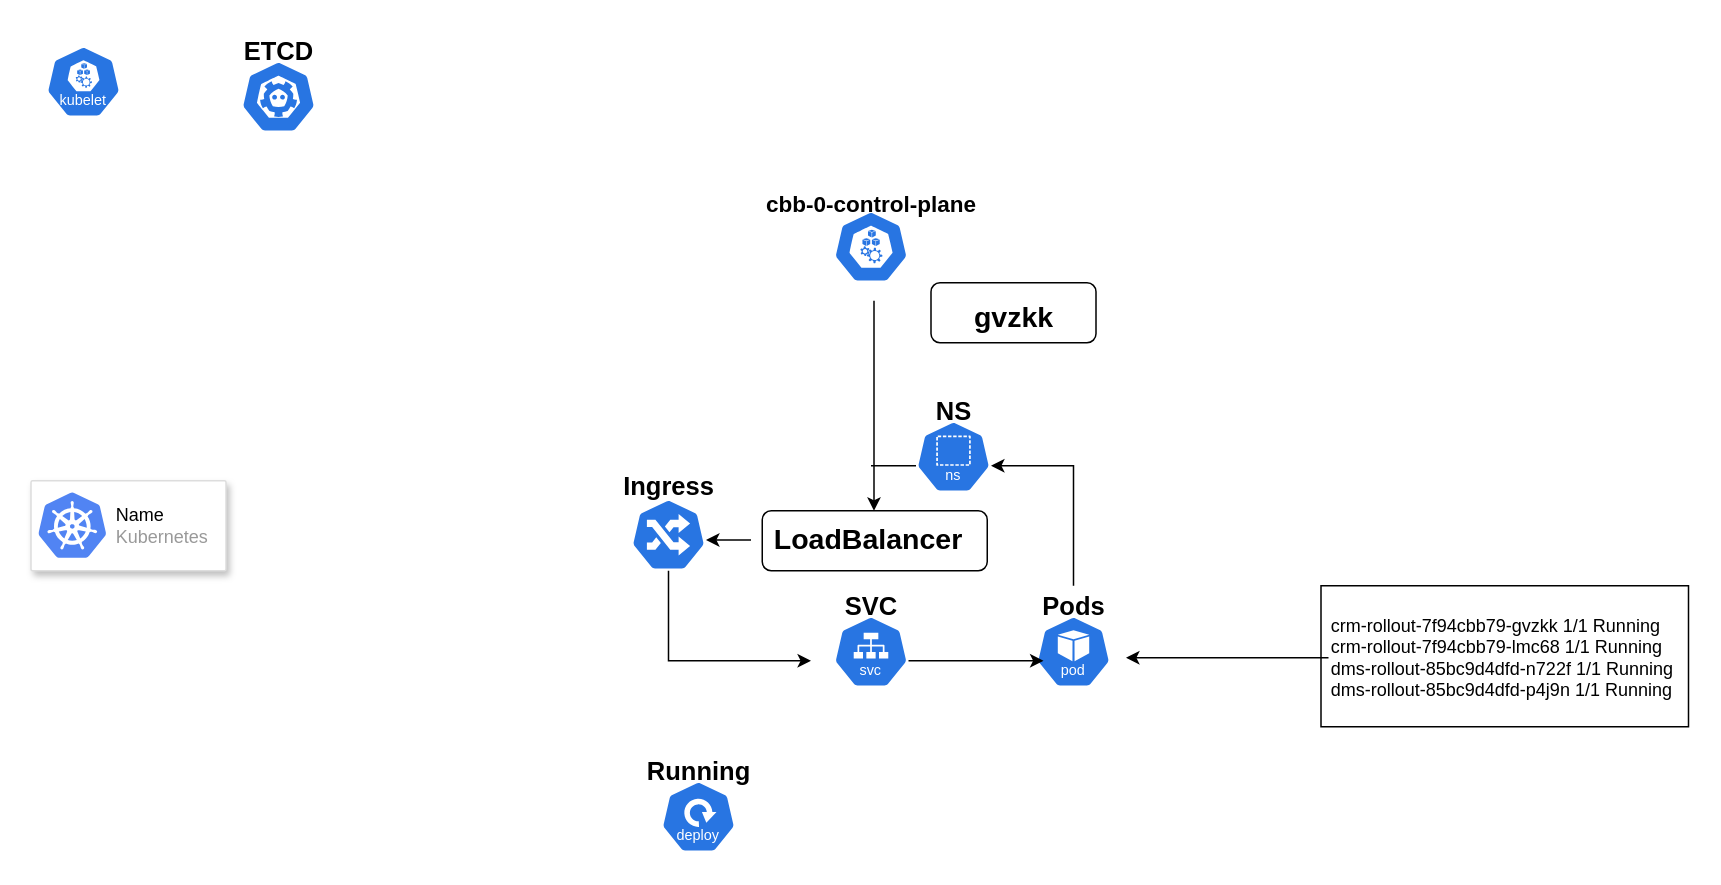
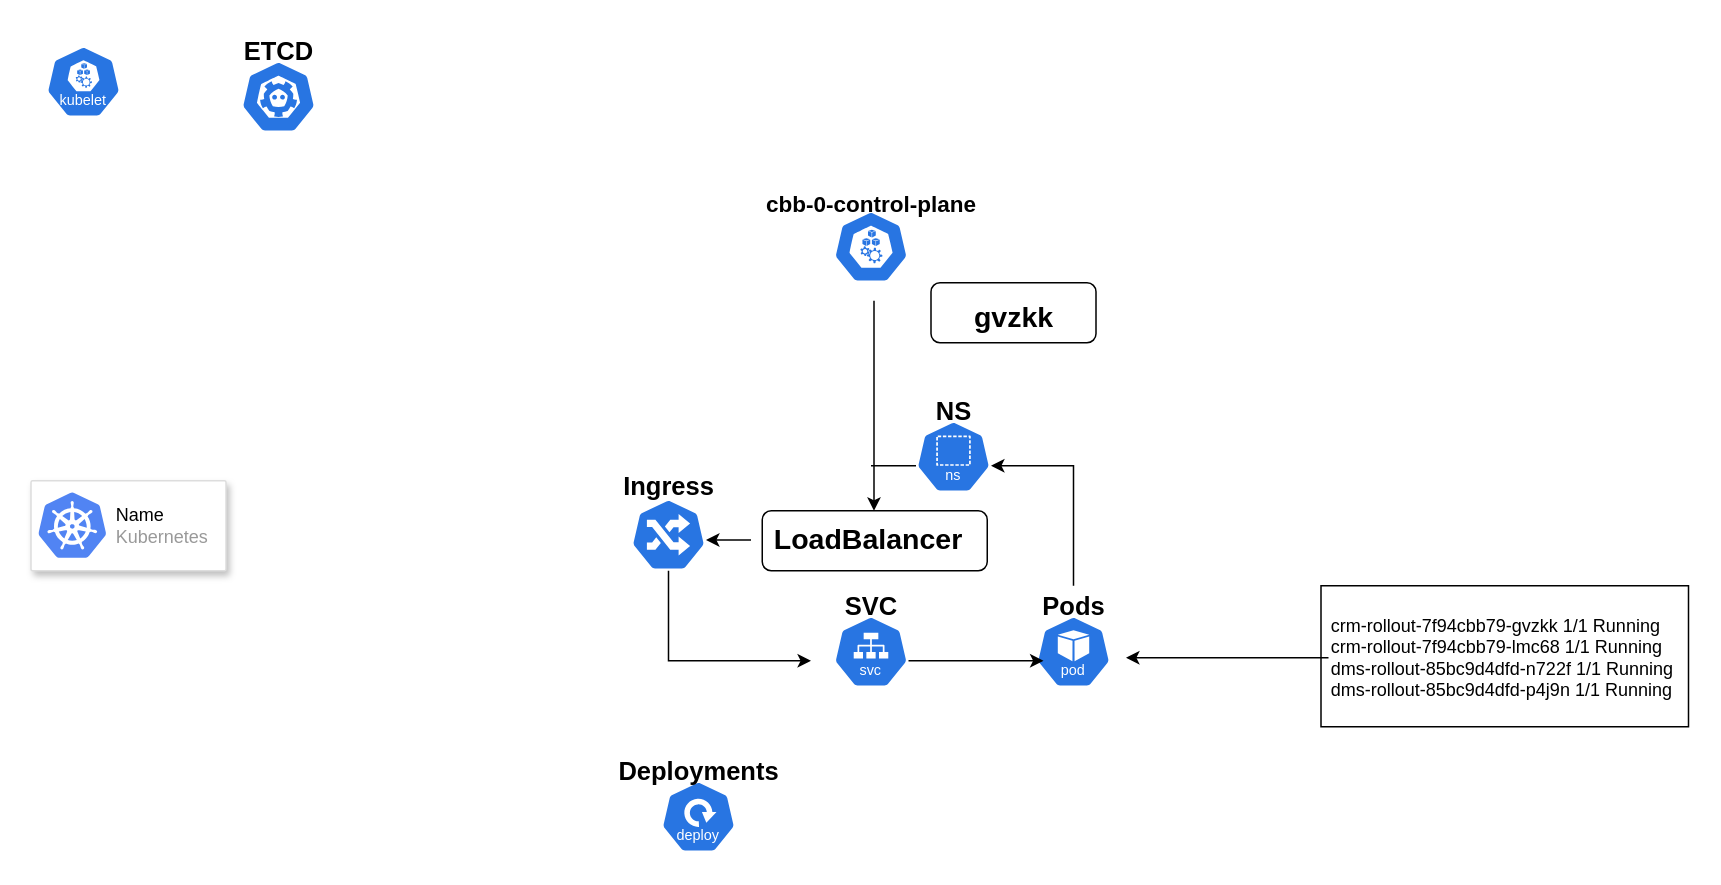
(699, 773) -> (699, 773)
